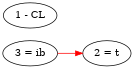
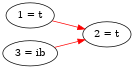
none -> (30, 15)
(30, 15) -> none
